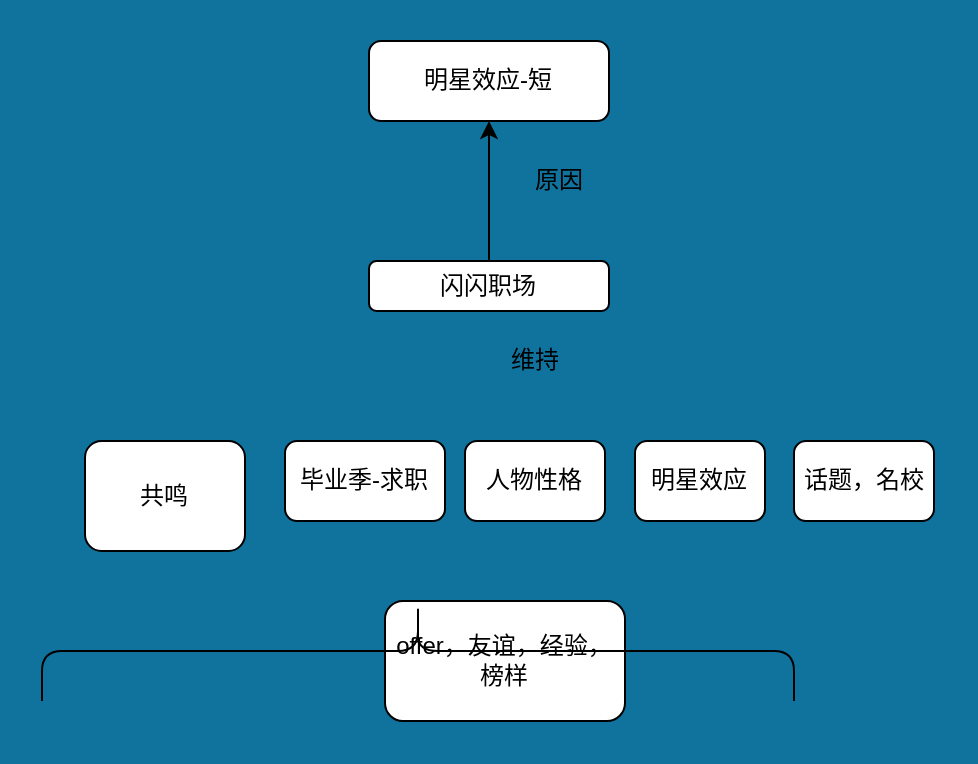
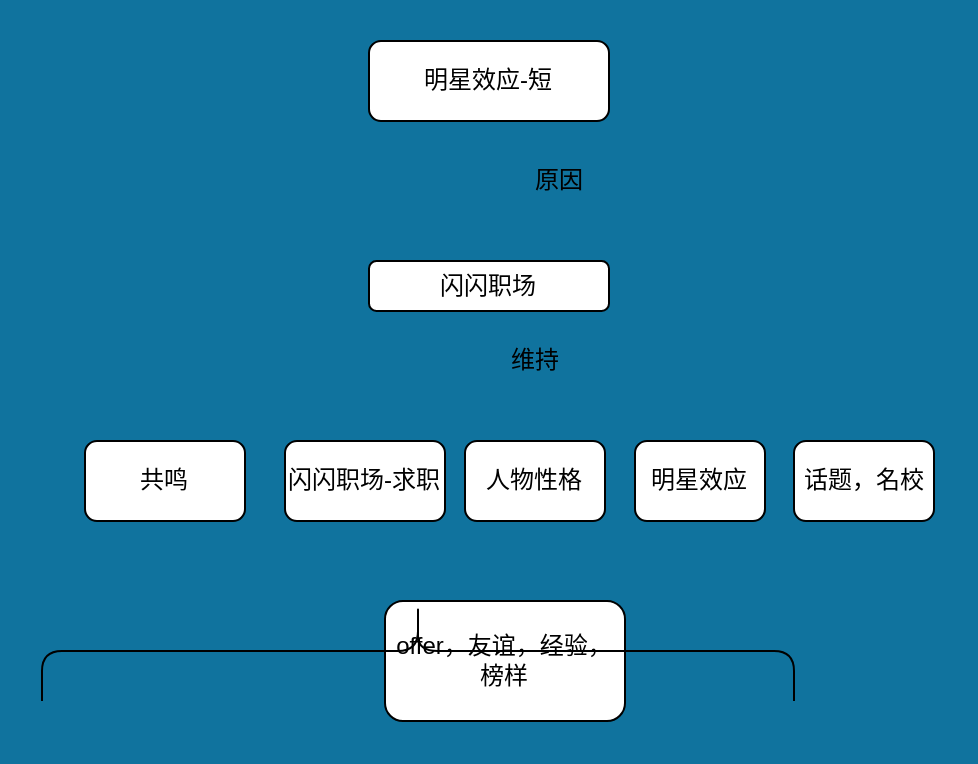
(489, 198) -> none
(365, 481) -> (365, 481)
(165, 496) -> (165, 481)
